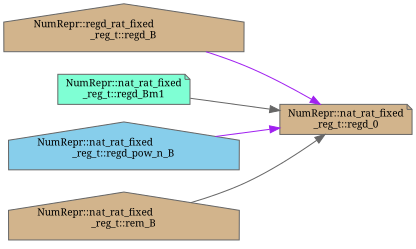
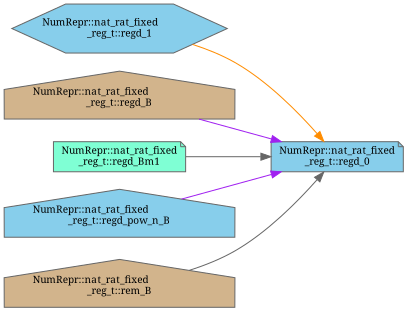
none -> (120, 29)
(124, 30) -> (120, 98)
(346, 119) -> (337, 157)
